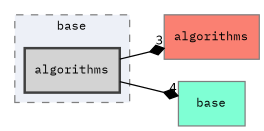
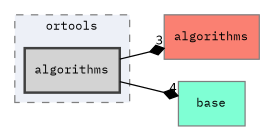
(72, 27) -> (72, 27)
